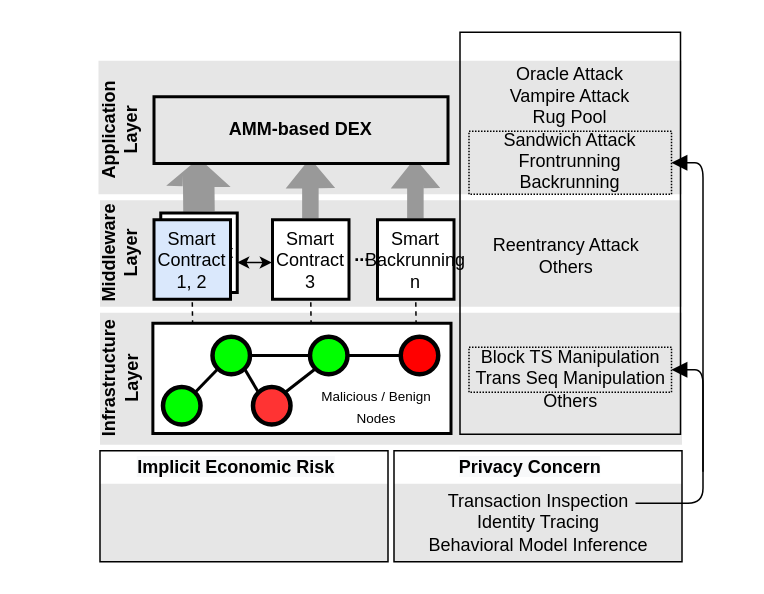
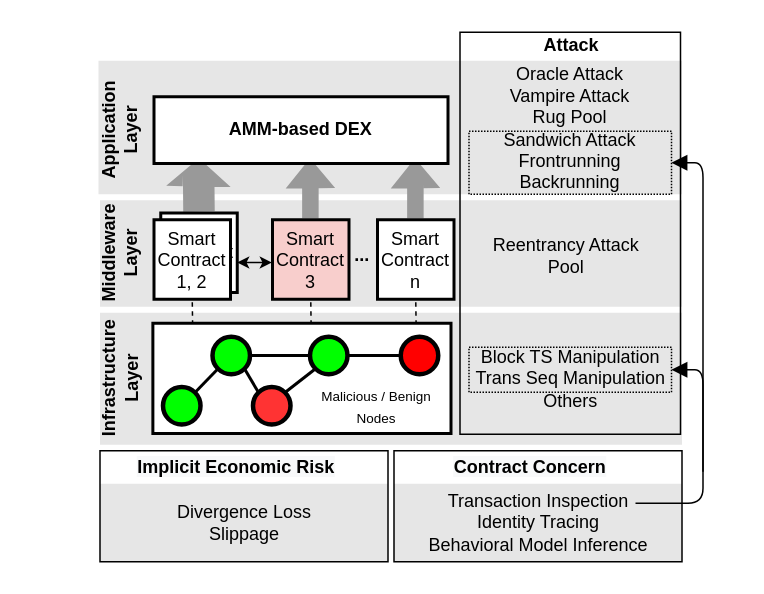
none -> (570, 46)
(301, 130) -> (301, 130)
(566, 256) -> (566, 256)
(192, 260) -> (192, 260)
(311, 260) -> (311, 260)
(416, 260) -> (416, 260)
(530, 468) -> (530, 468)
none -> (244, 523)
